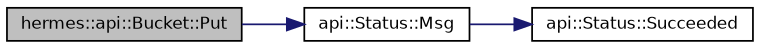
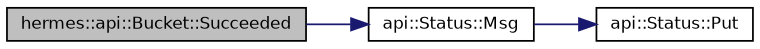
(124, 24) -> (156, 24)
(643, 24) -> (675, 24)
